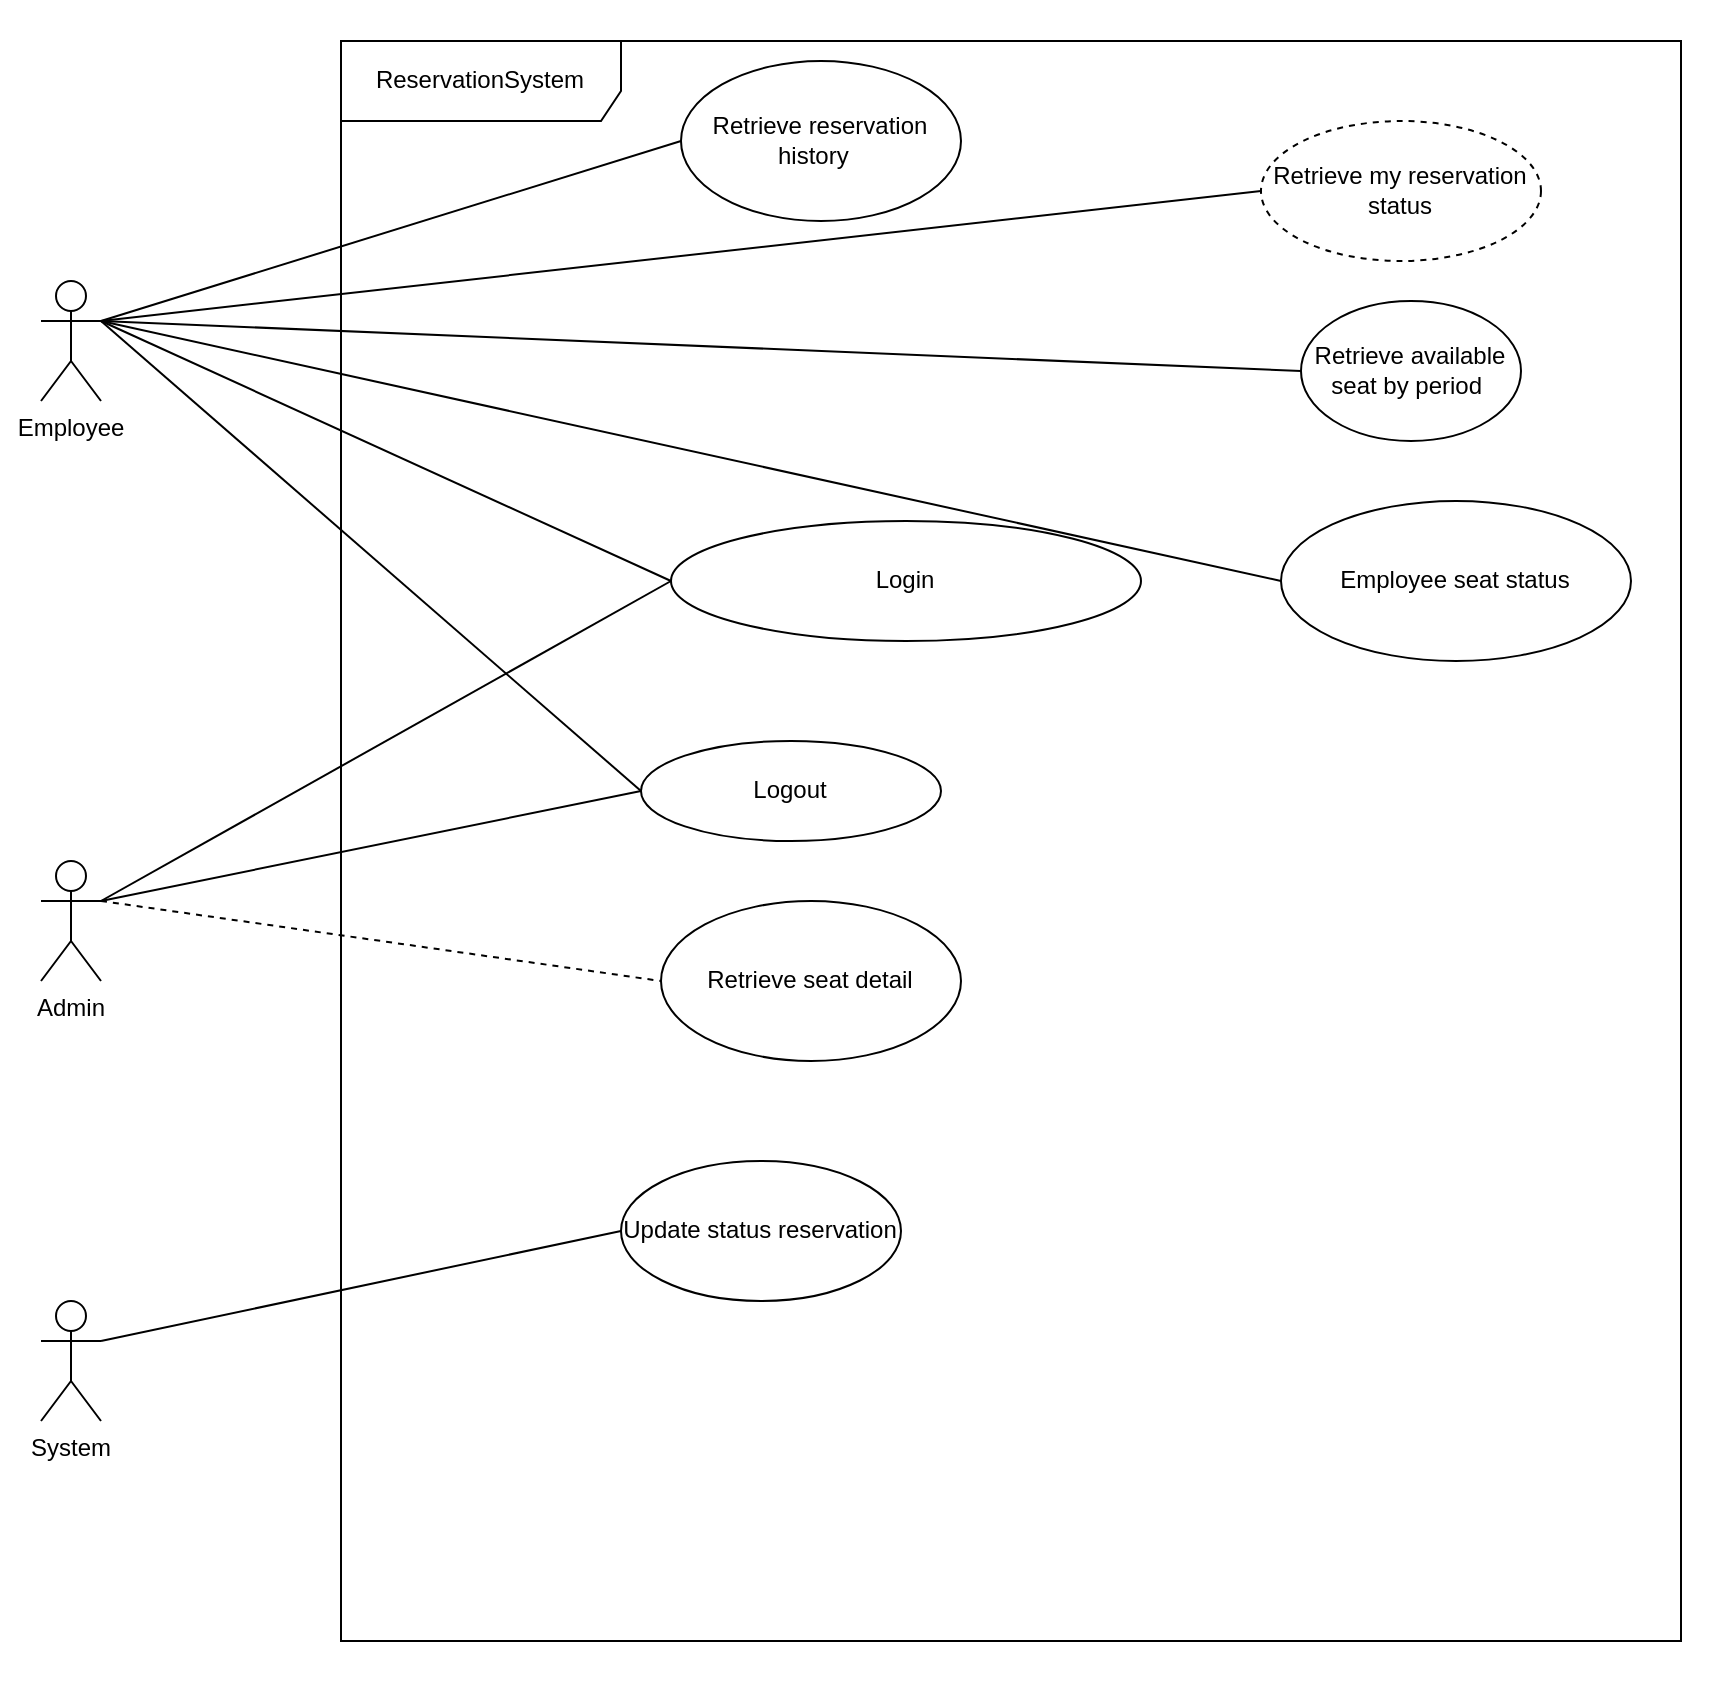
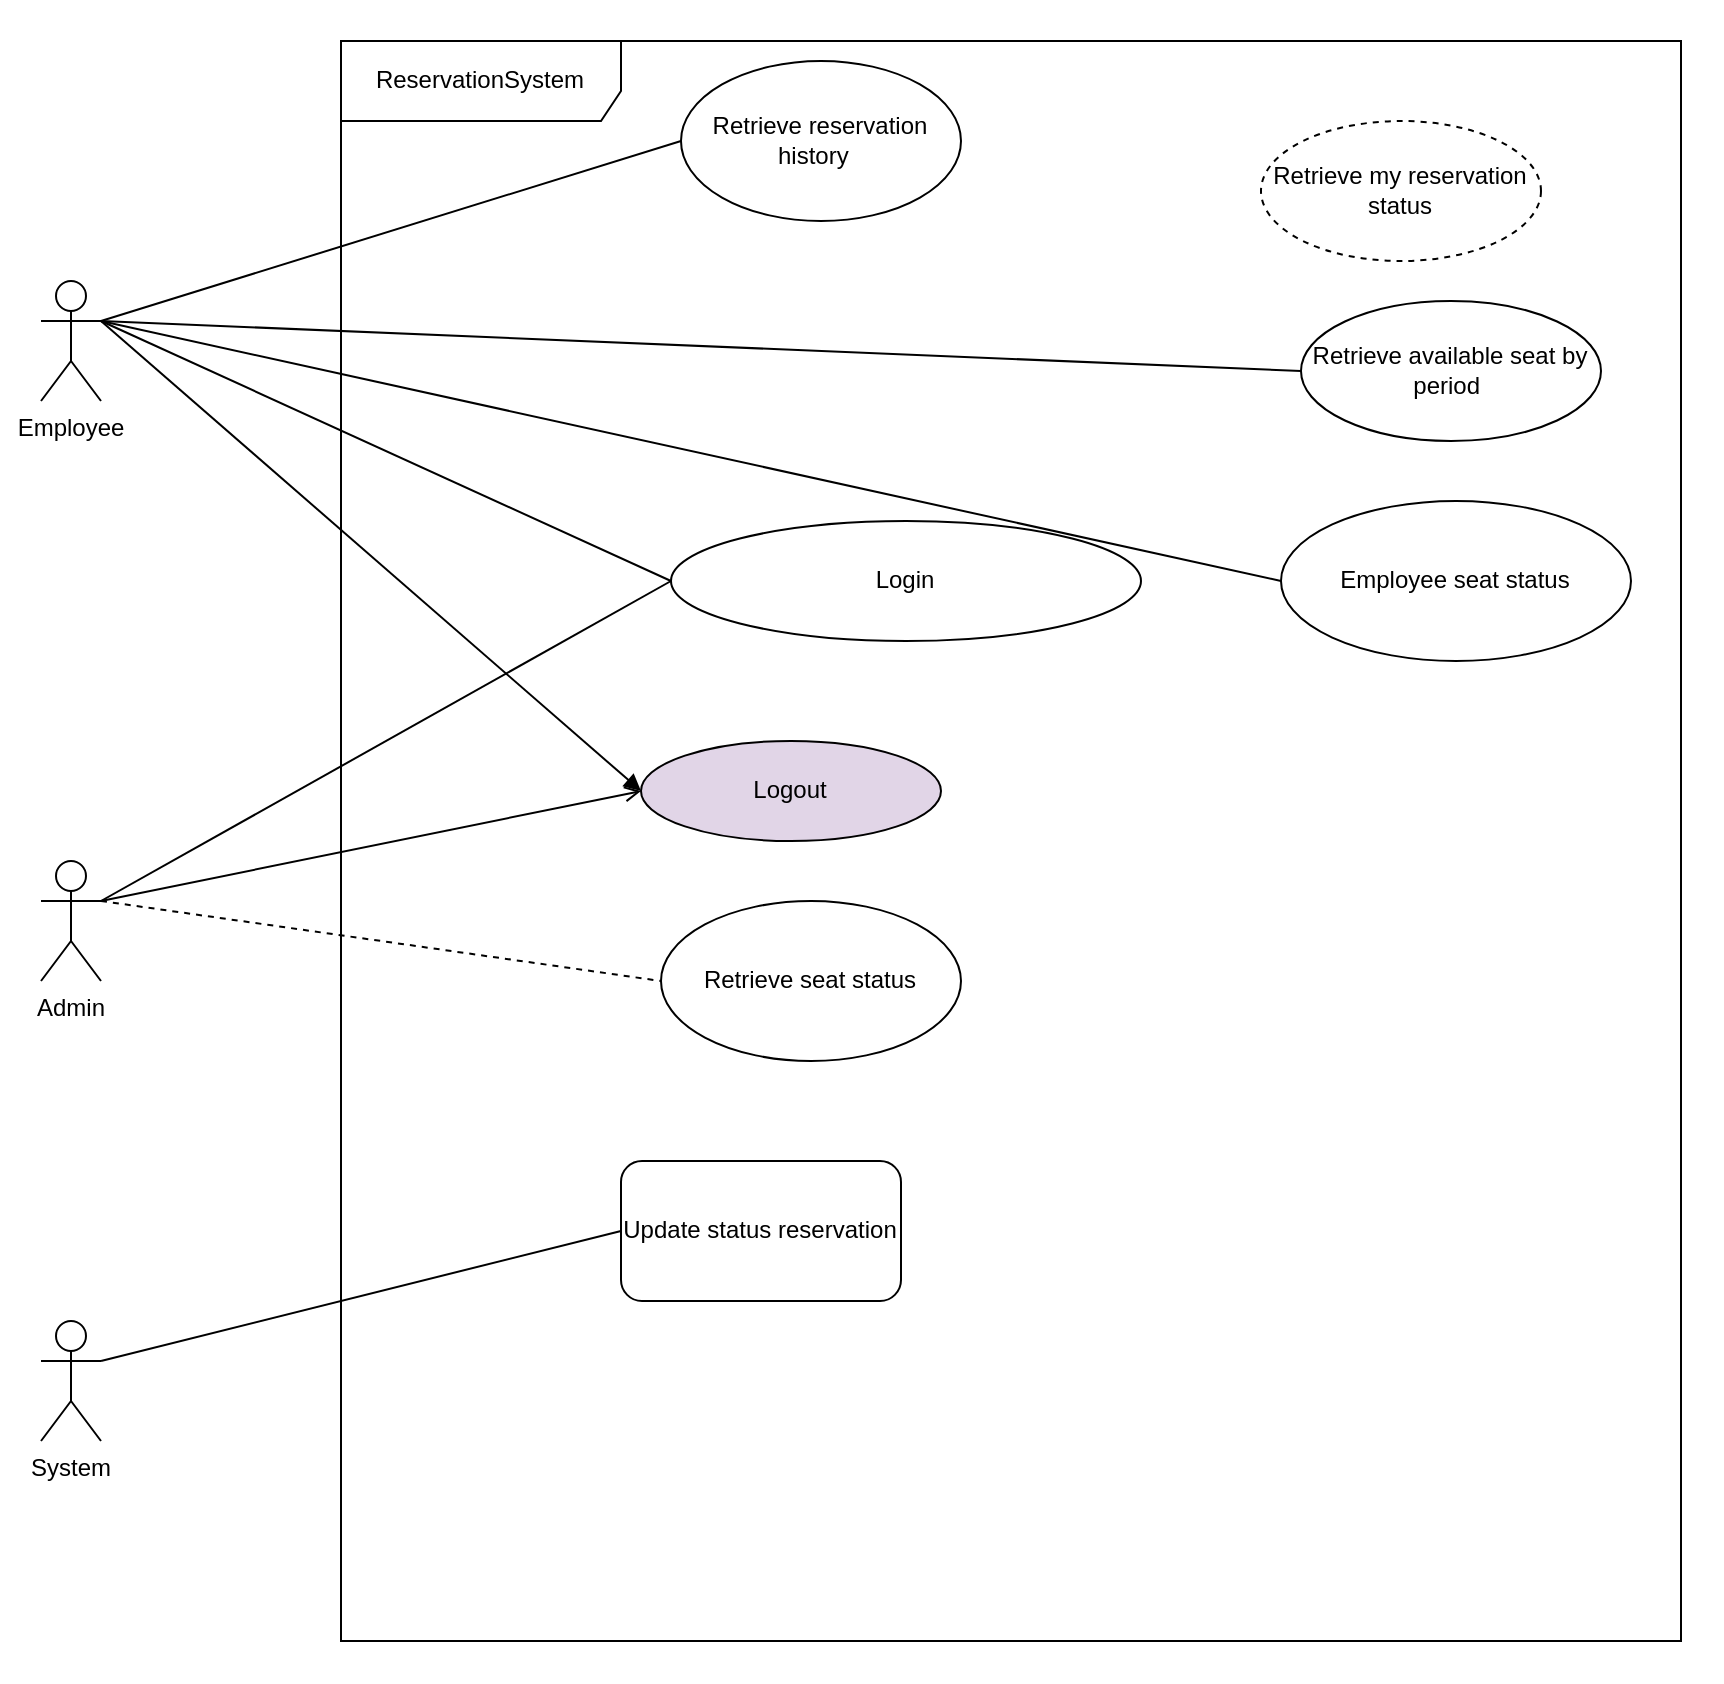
(688, 255) -> none
(1411, 371) -> (1451, 371)
(633, 784) -> (628, 780)
(791, 791) -> (791, 791)
(634, 792) -> (633, 793)
(811, 981) -> (811, 981)
(761, 1231) -> (761, 1231)
(71, 1361) -> (71, 1381)
